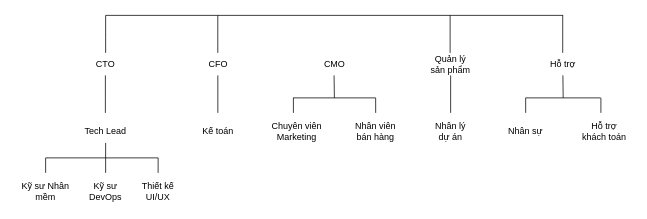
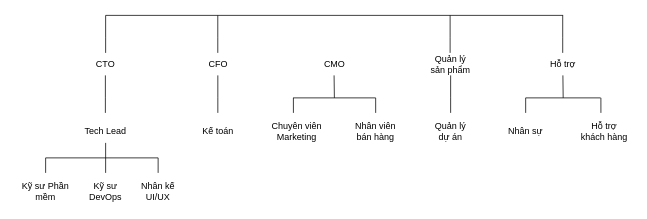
(450, 132) -> (450, 132)
(604, 132) -> (604, 132)
(45, 192) -> (45, 192)
(158, 192) -> (158, 192)
